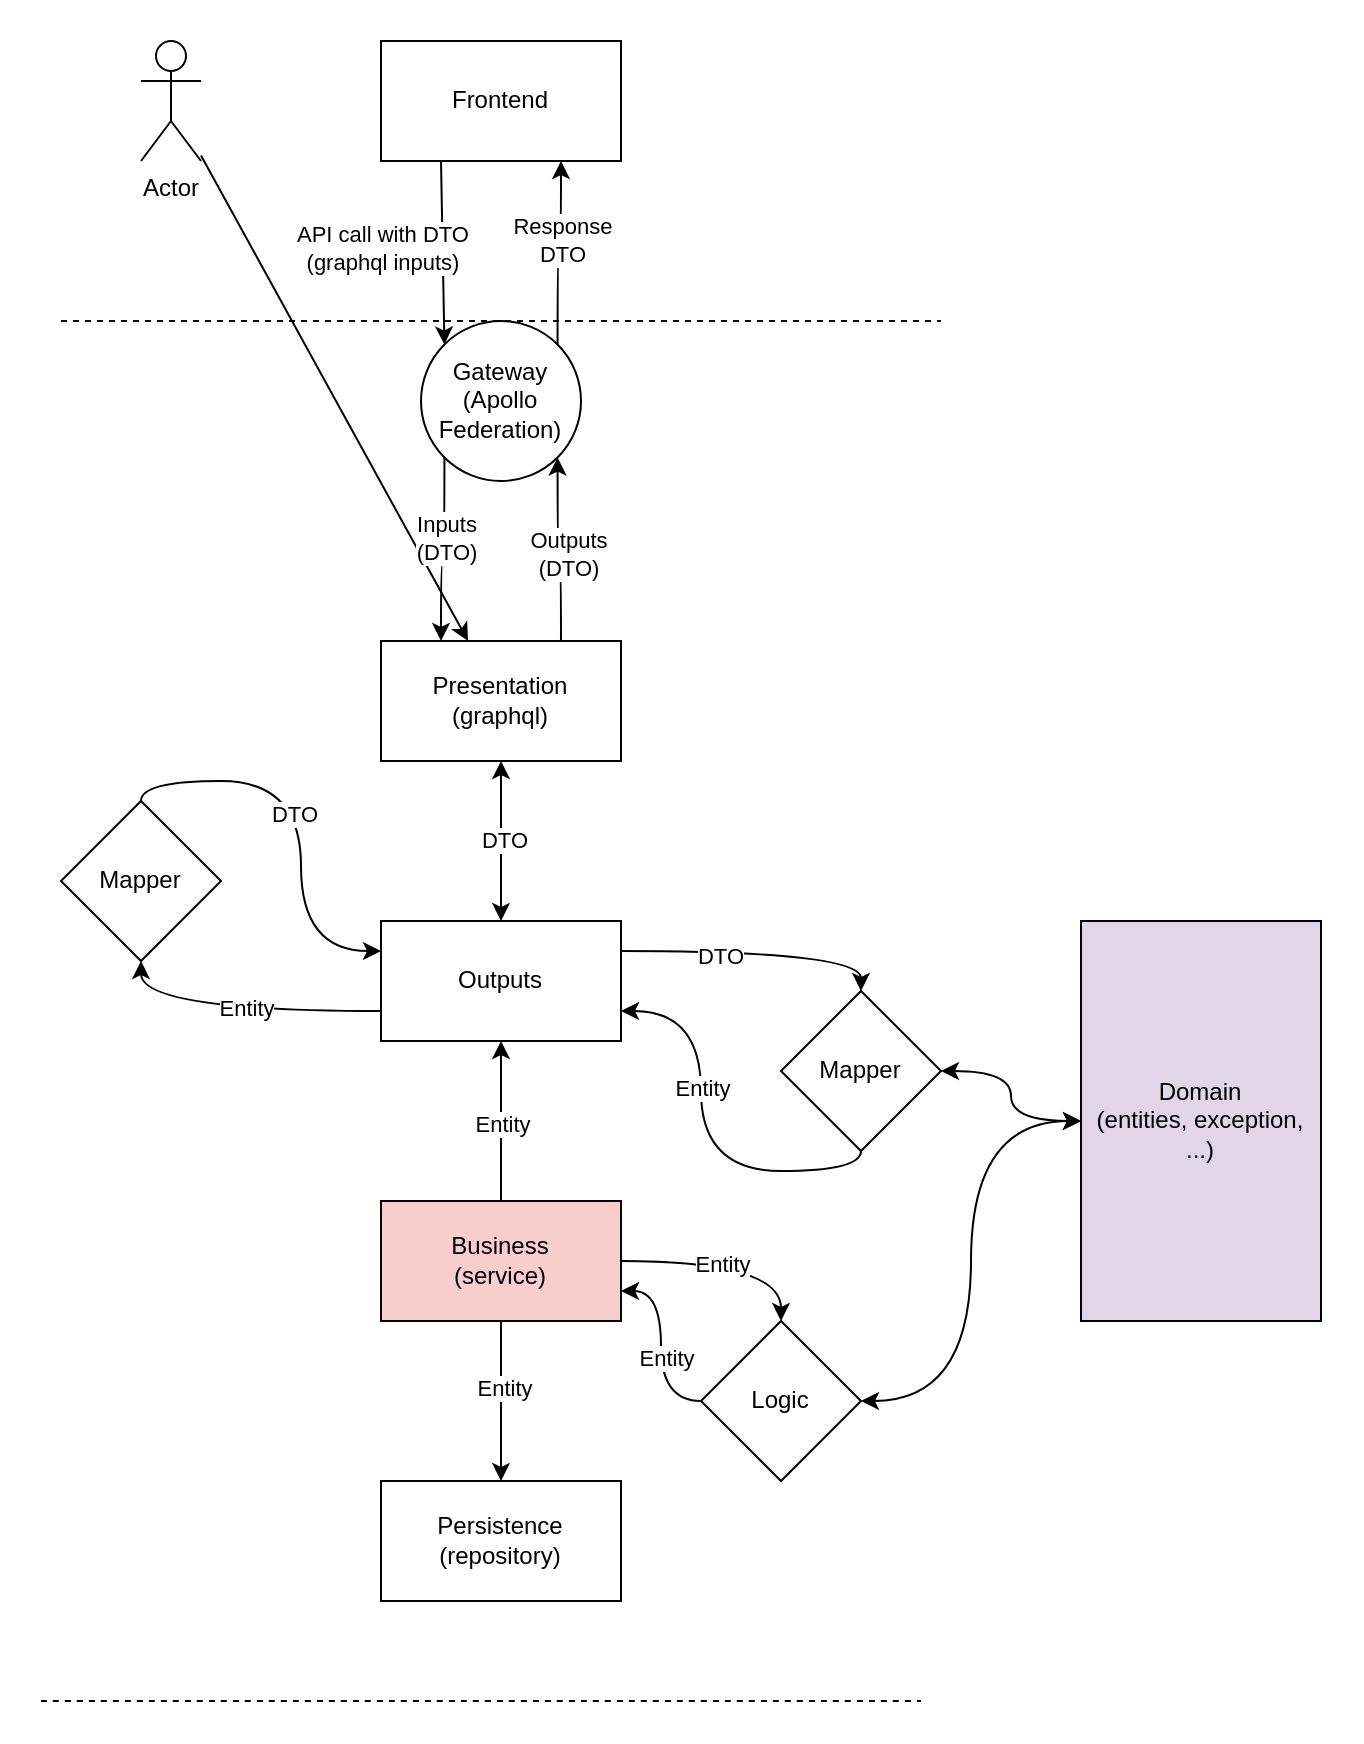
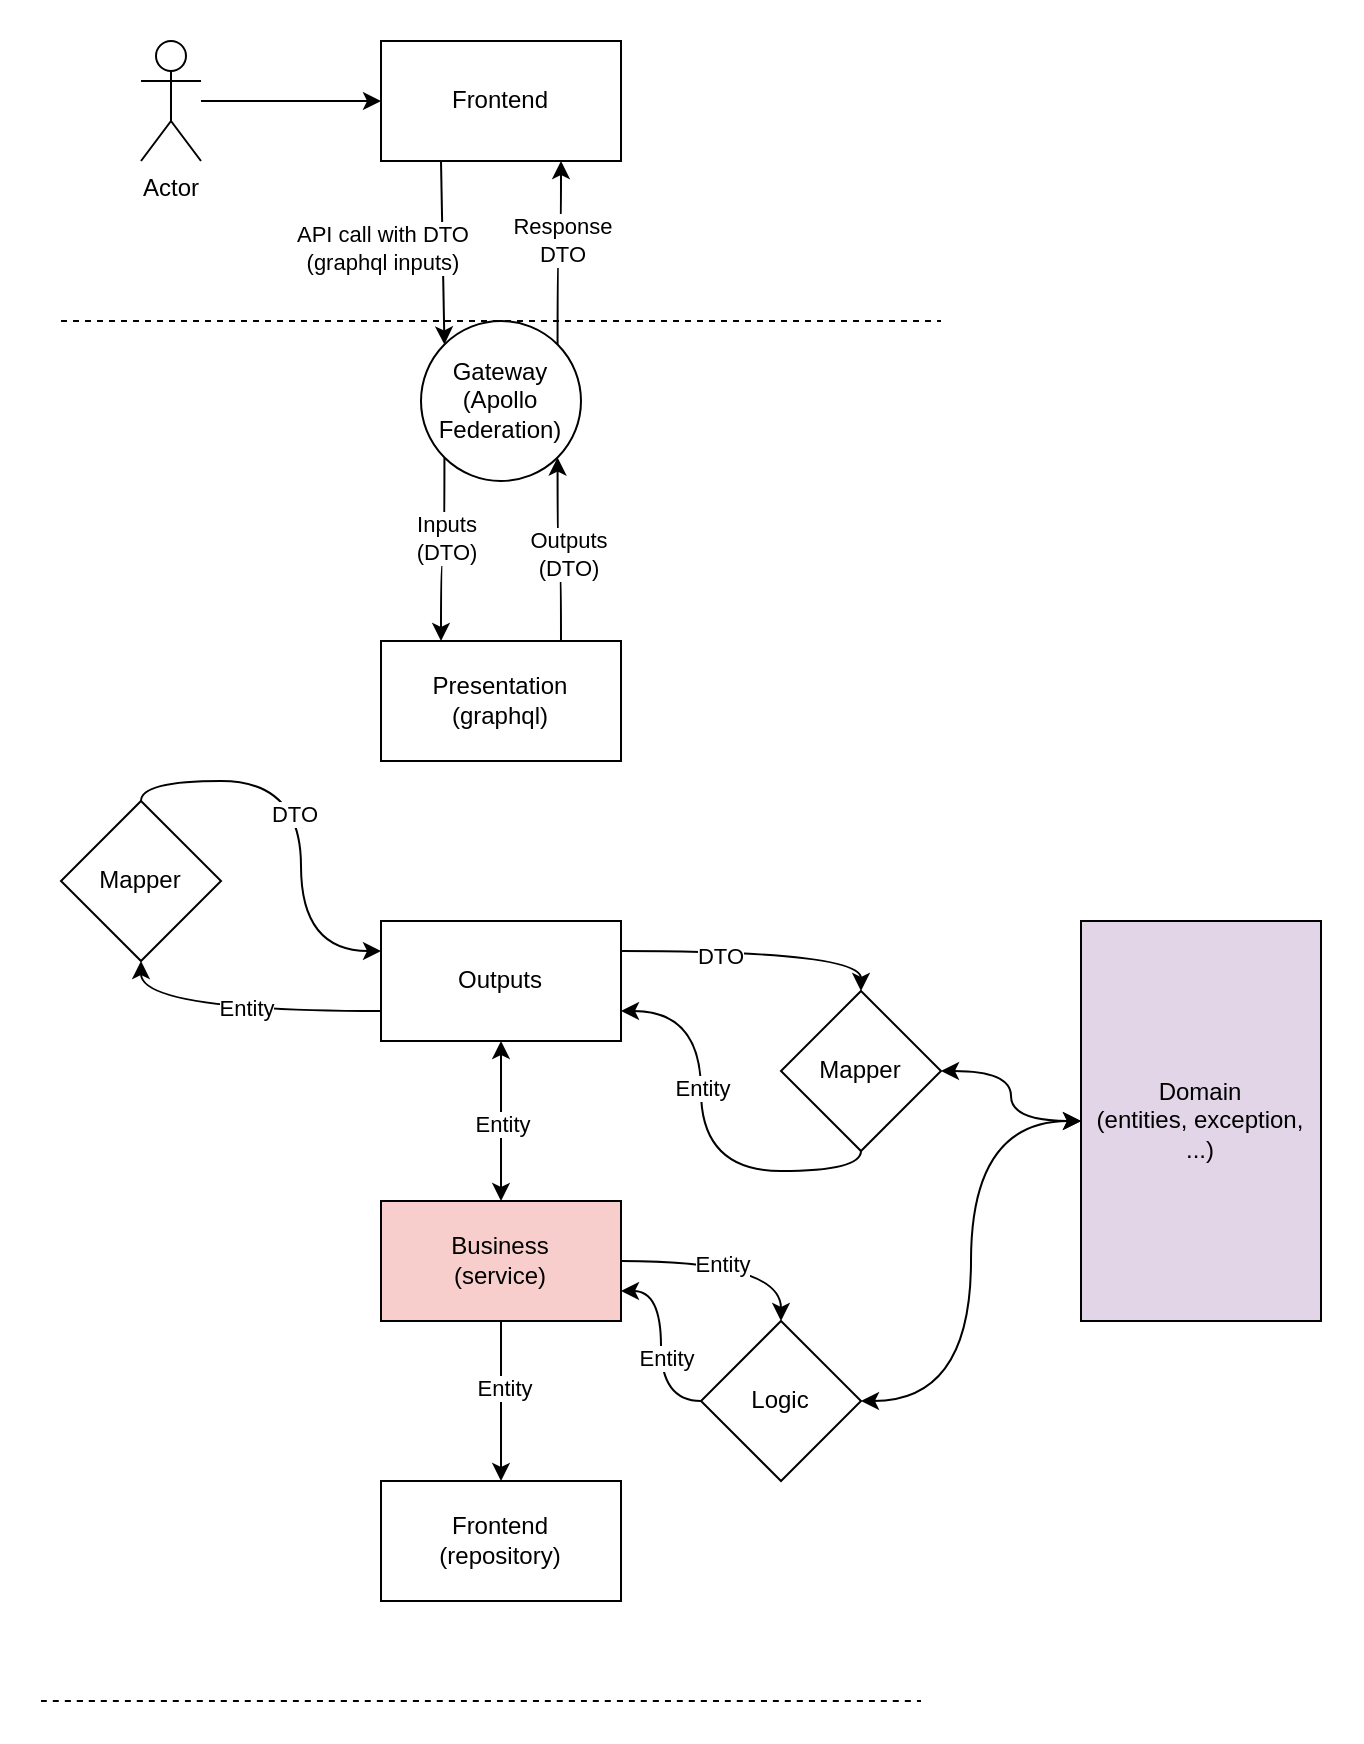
(356, 437) -> (284, 101)
(501, 842) -> none
(501, 1192) -> (501, 1186)
(501, 1541) -> (501, 1541)
